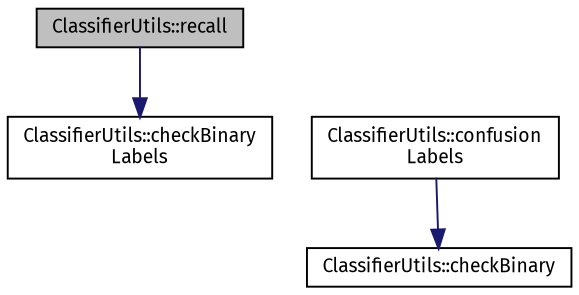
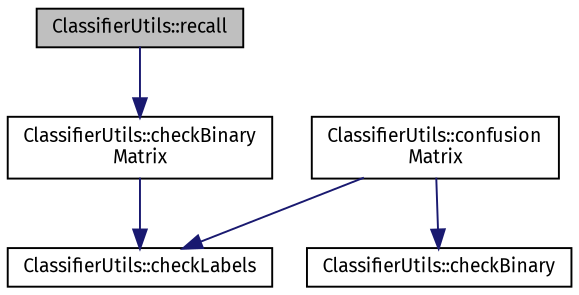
(140, 148) -> (140, 148)
(435, 148) -> (435, 148)
none -> (140, 267)
